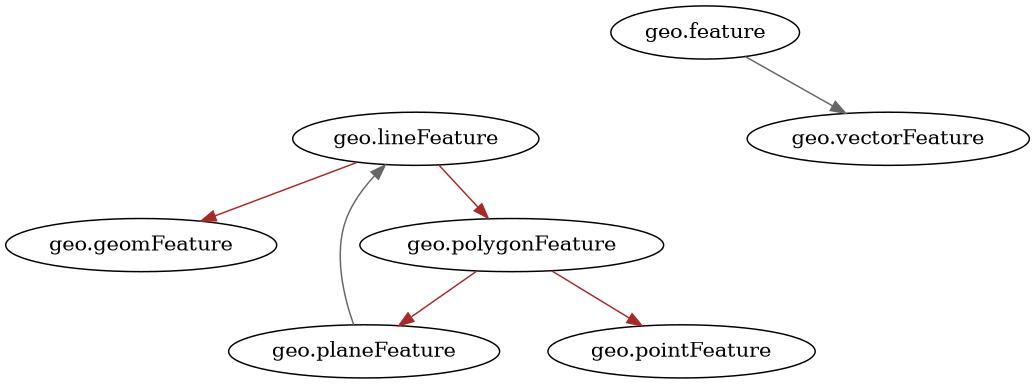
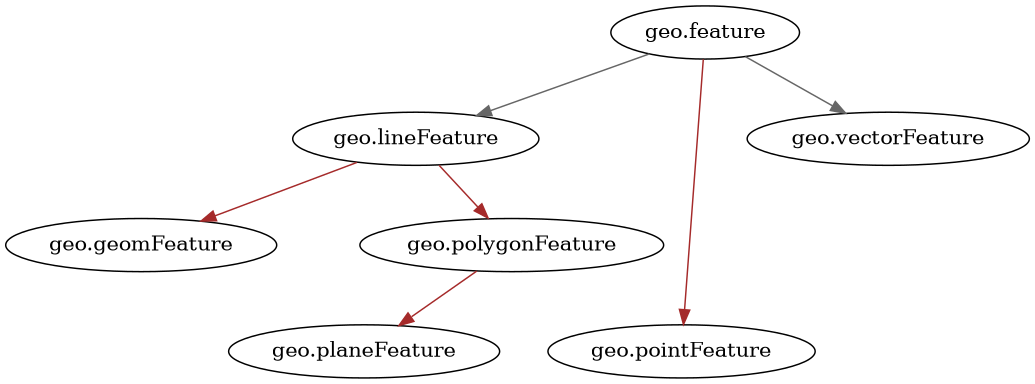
(341, 246) -> (570, 82)
(590, 294) -> (694, 184)
